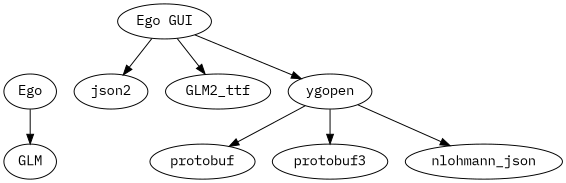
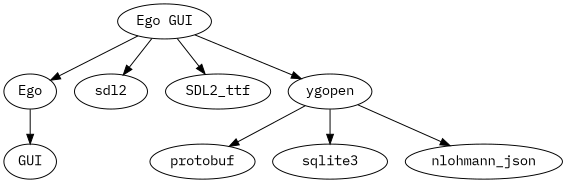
none -> (99, 56)
(111, 92) -> (111, 92)
(218, 92) -> (218, 92)
(30, 162) -> (30, 162)
(330, 162) -> (330, 162)
